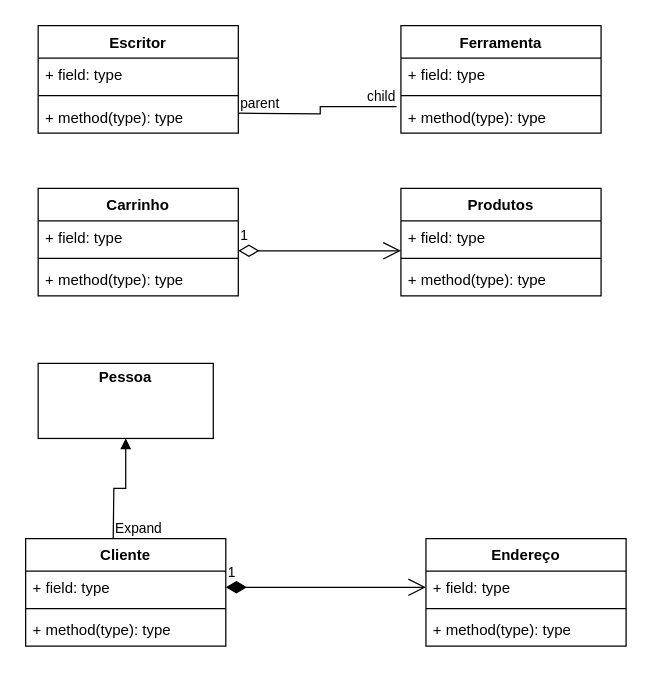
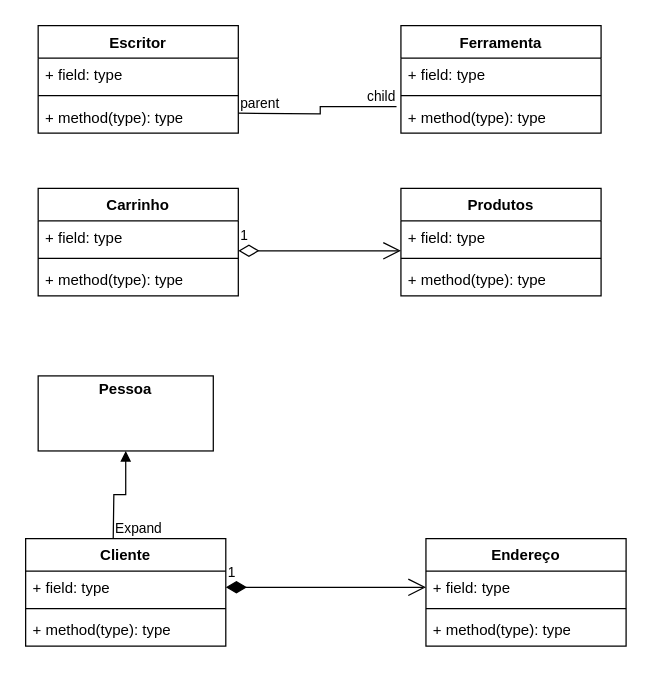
(126, 401) -> (126, 413)
